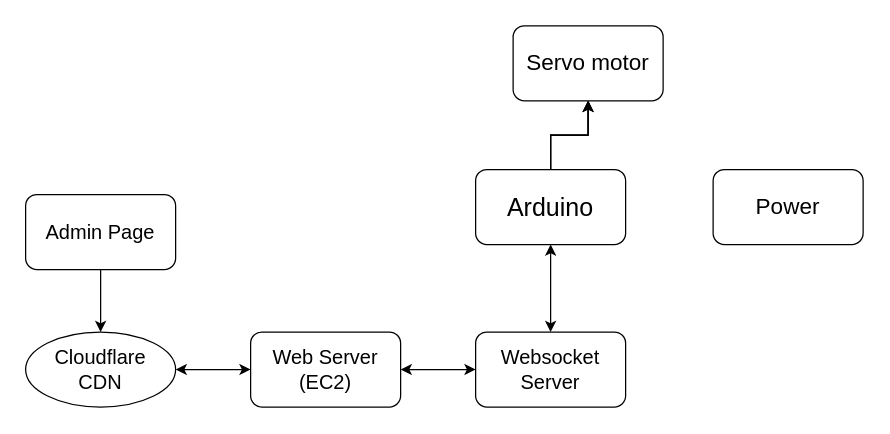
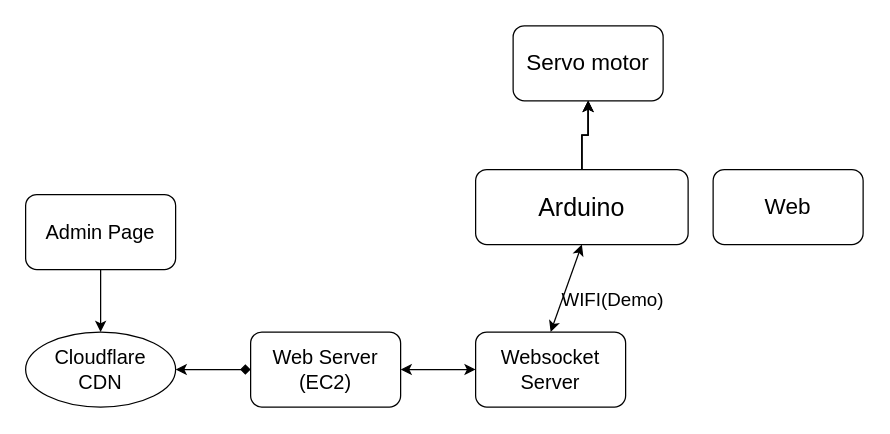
(551, 207) -> (582, 207)
(788, 207) -> (788, 207)
none -> (613, 299)
(241, 369) -> (240, 369)
